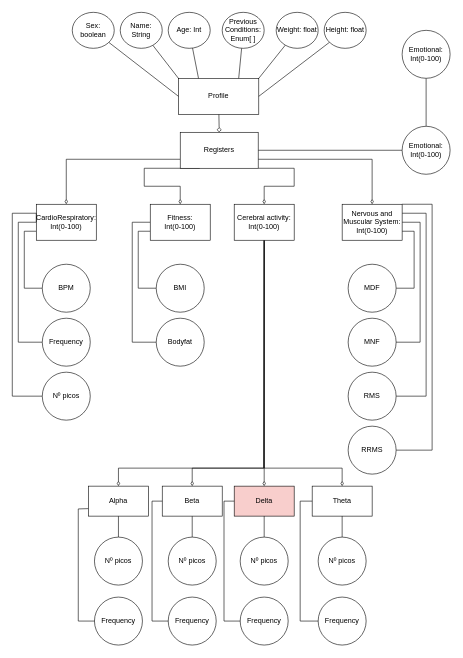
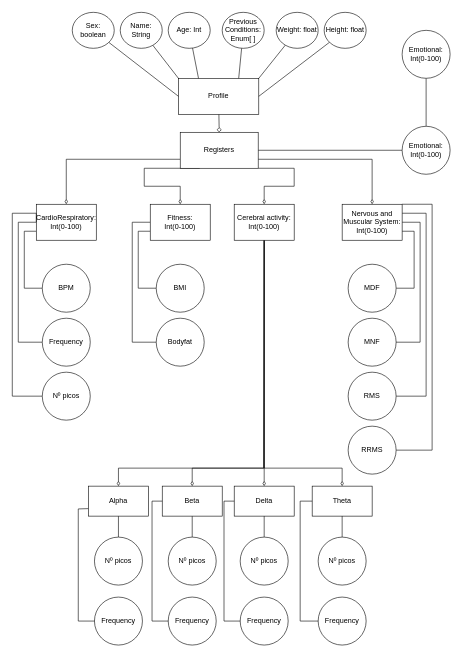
(264, 501) -> (264, 501)
